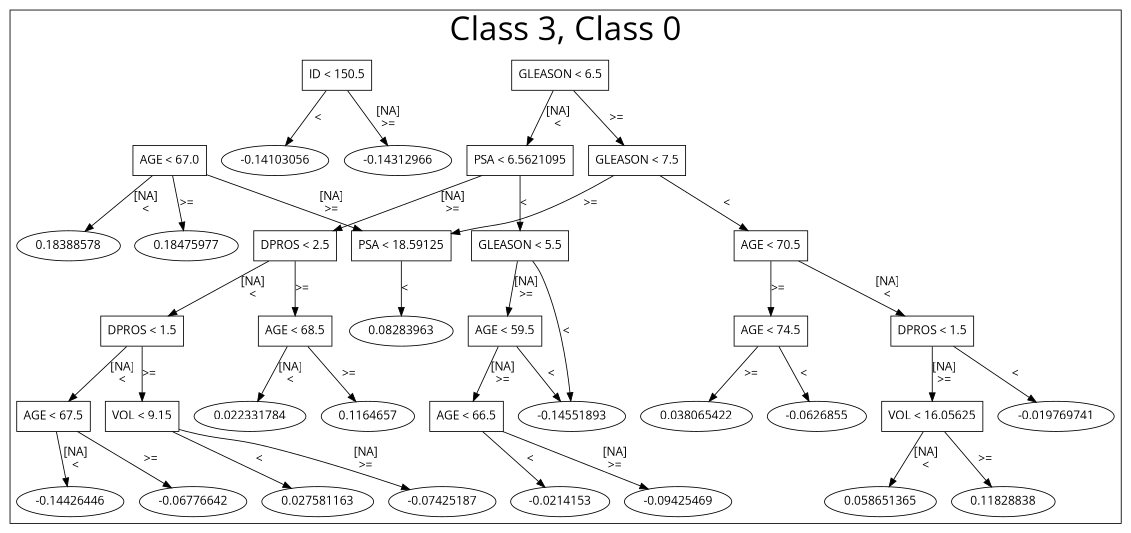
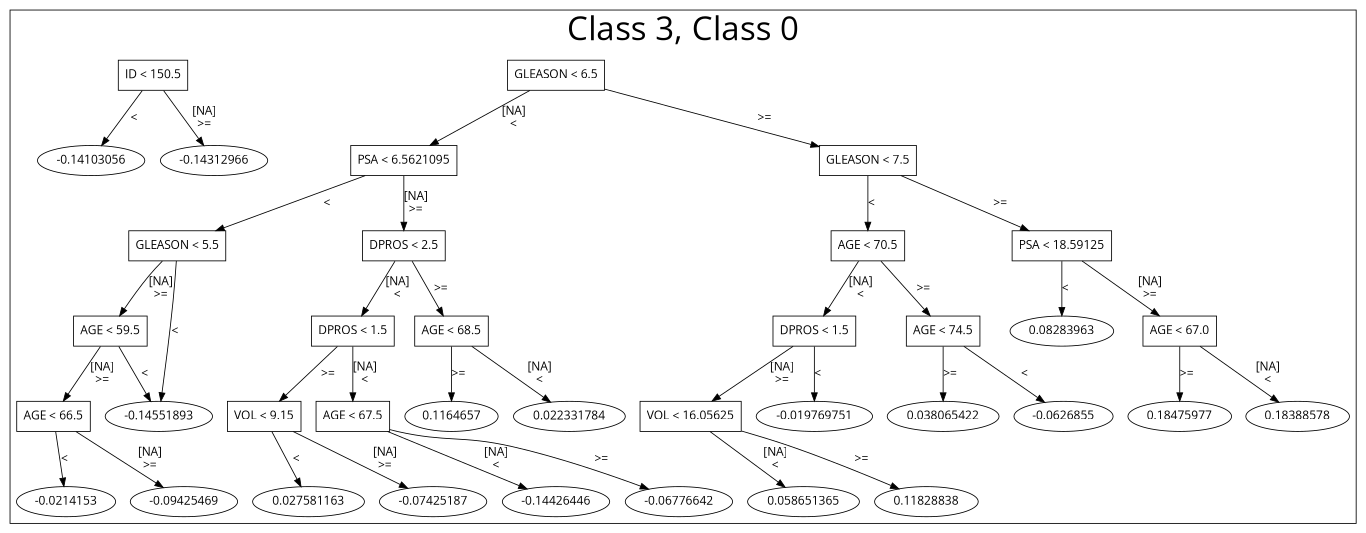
(280, 201) -> (1117, 286)
(1056, 416) -> (814, 416)
